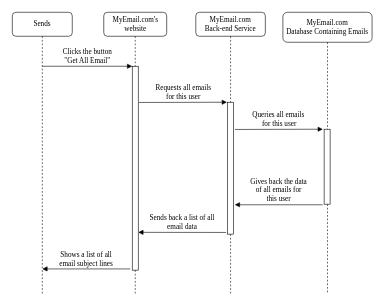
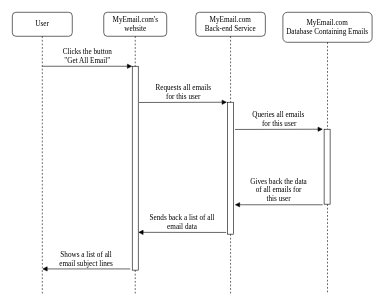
(42, 24) -> (42, 24)
